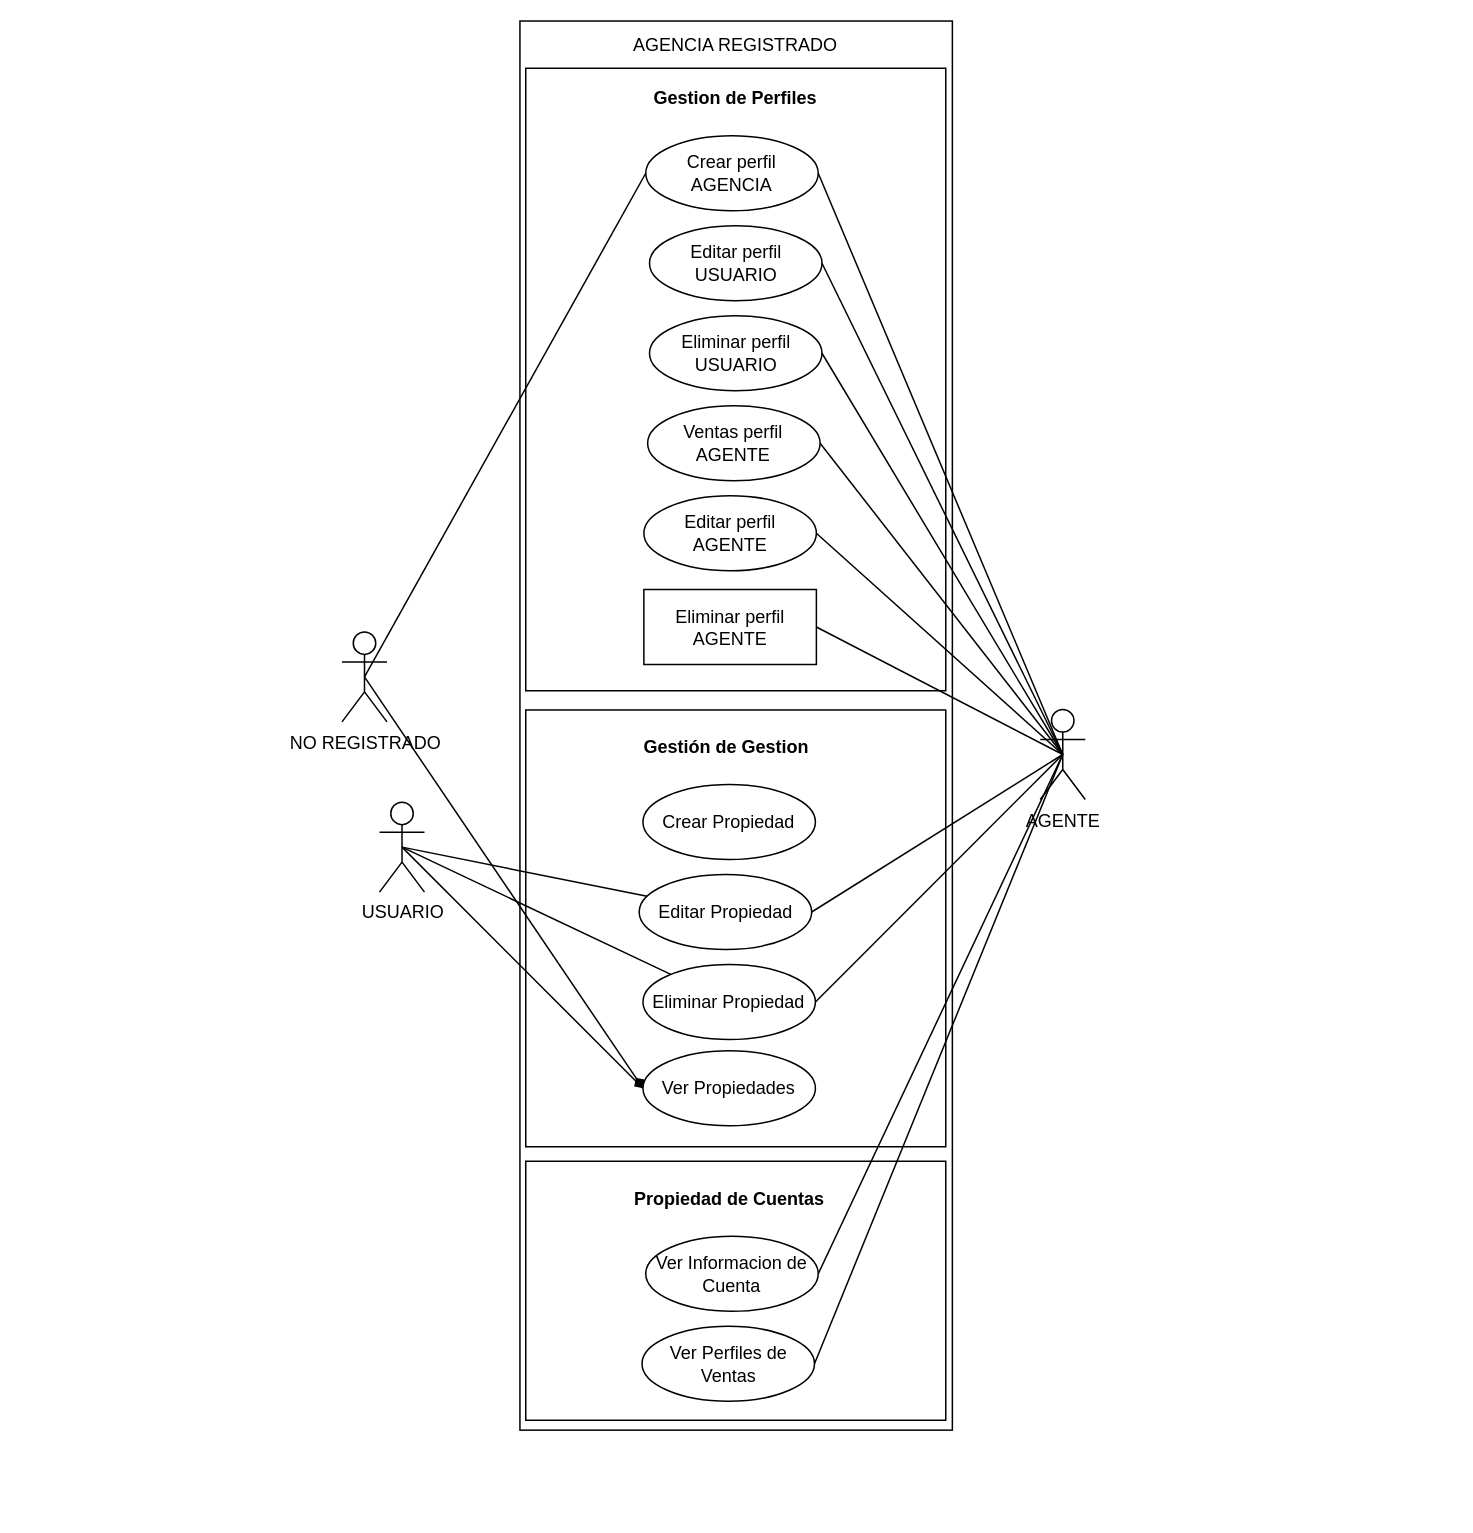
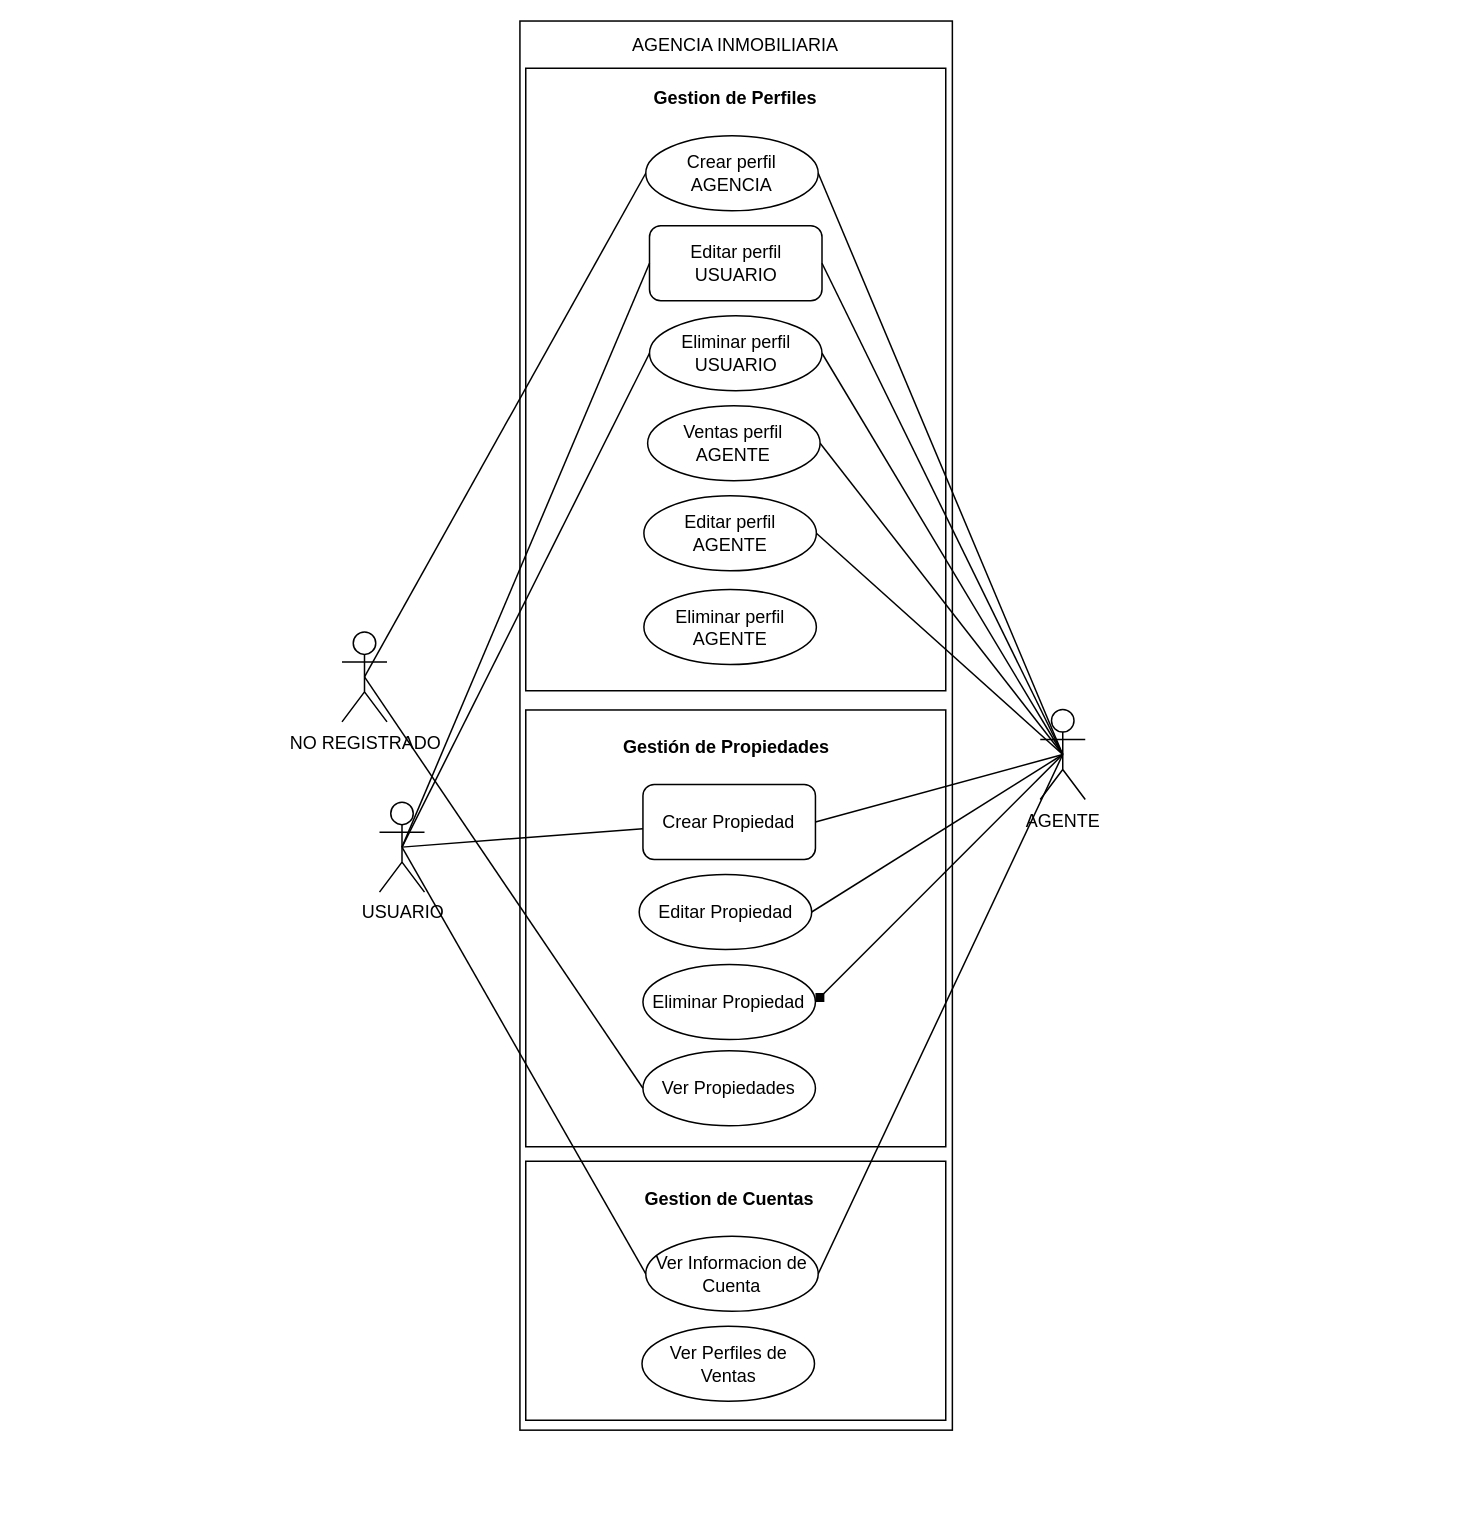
(736, 46) -> (736, 46)
(736, 263) -> (736, 263)
none -> (531, 589)
(730, 627) -> (730, 627)
(936, 689) -> none
(727, 748) -> (727, 748)
none -> (933, 790)
(729, 822) -> (729, 822)
(531, 873) -> (531, 542)
(596, 939) -> (526, 1063)
(522, 968) -> (525, 838)
(820, 997) -> (824, 993)
(635, 1076) -> (636, 1078)
(931, 1079) -> none
(730, 1199) -> (730, 1199)
